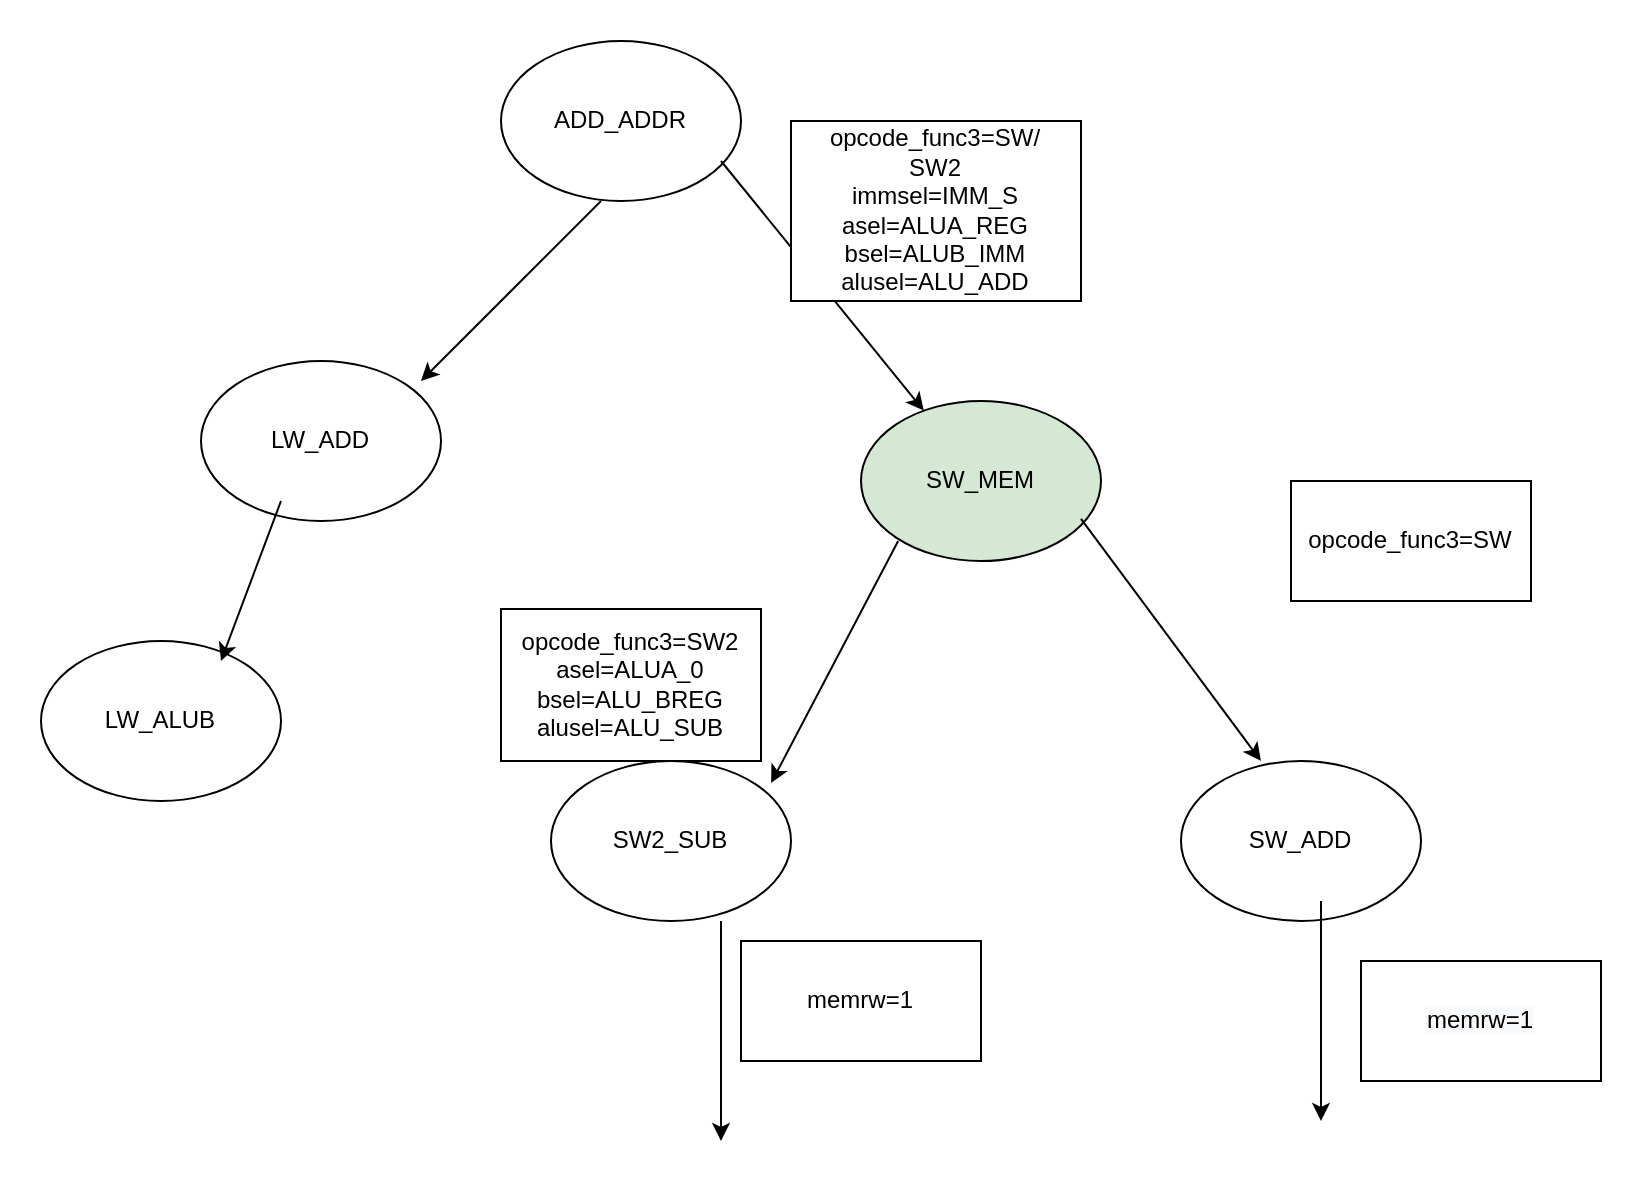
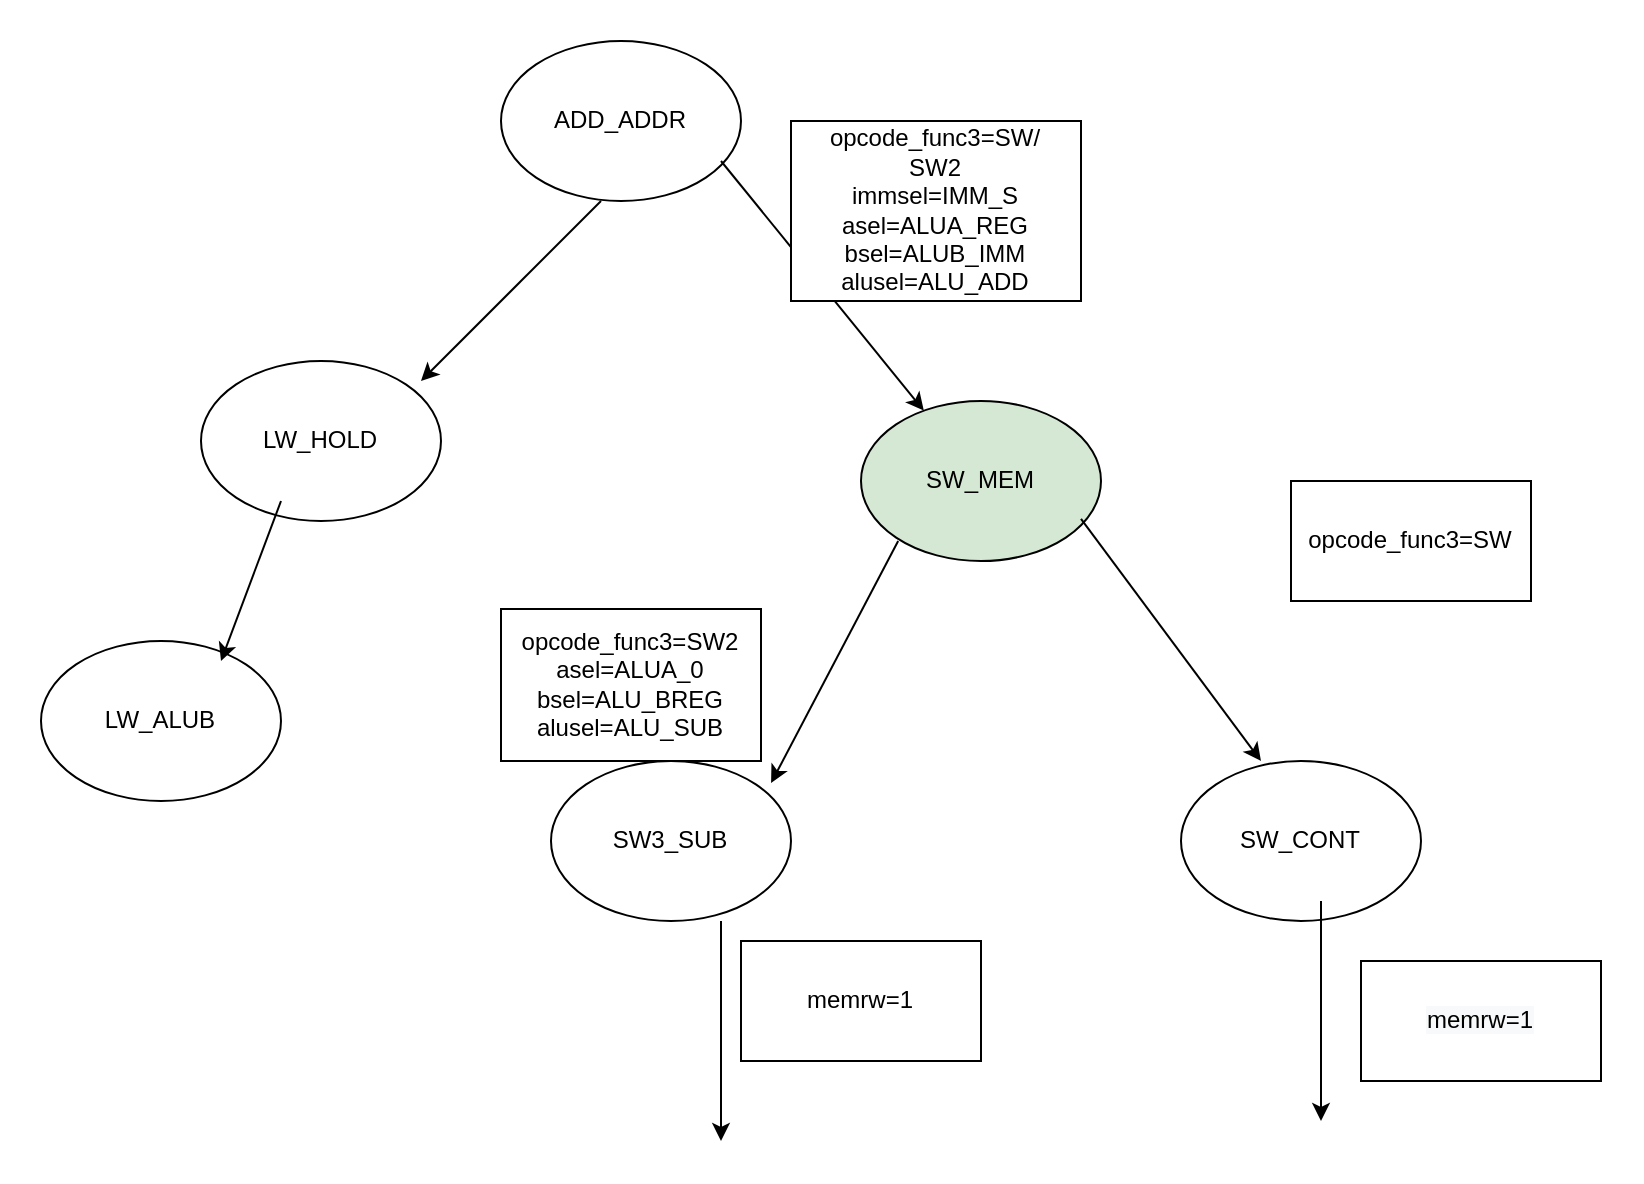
(321, 441) -> (321, 441)
(671, 841) -> (671, 841)
(1301, 841) -> (1301, 841)
